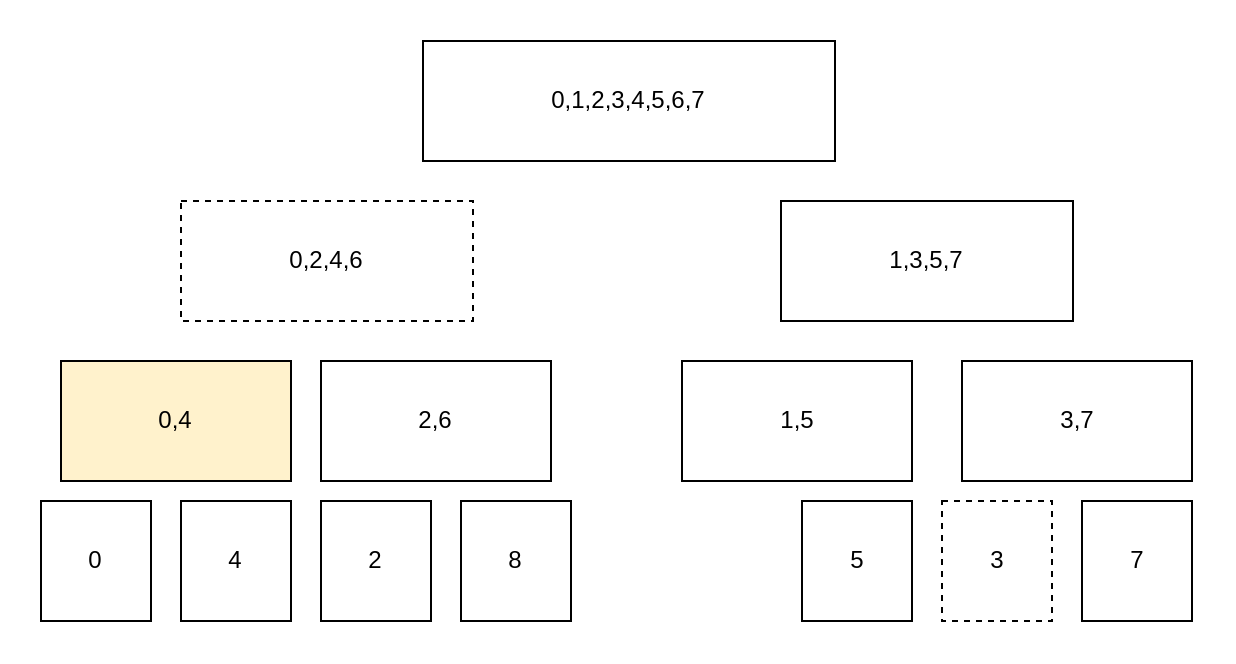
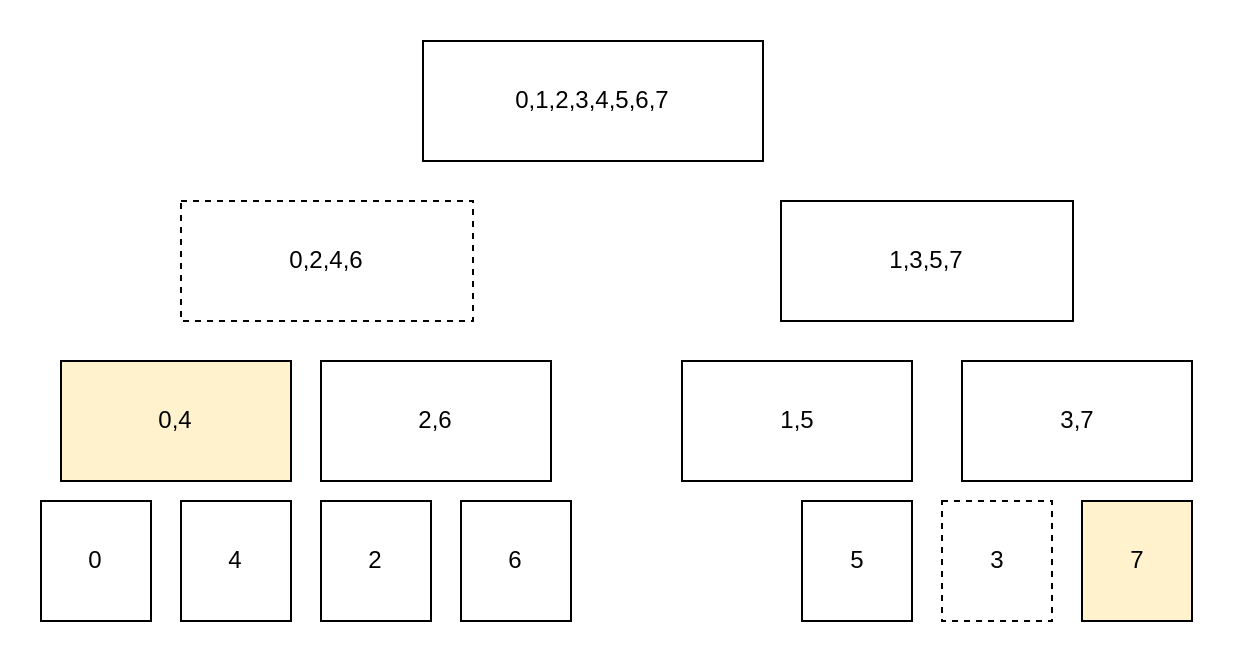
(629, 101) -> (593, 101)
(516, 561) -> (516, 561)
(1137, 561) -> (1137, 561)
